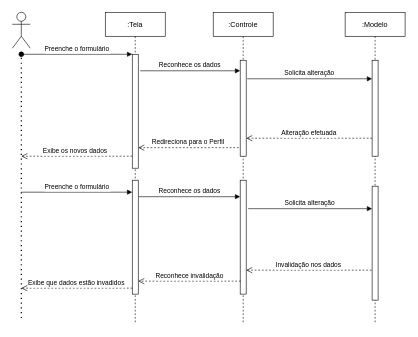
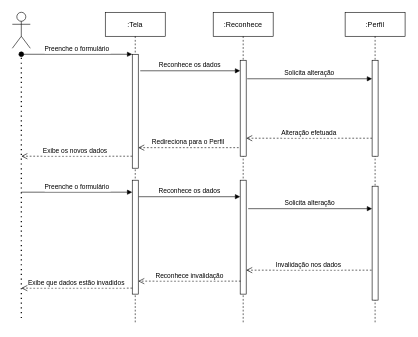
(243, 25) -> (243, 25)
(375, 25) -> (375, 25)
